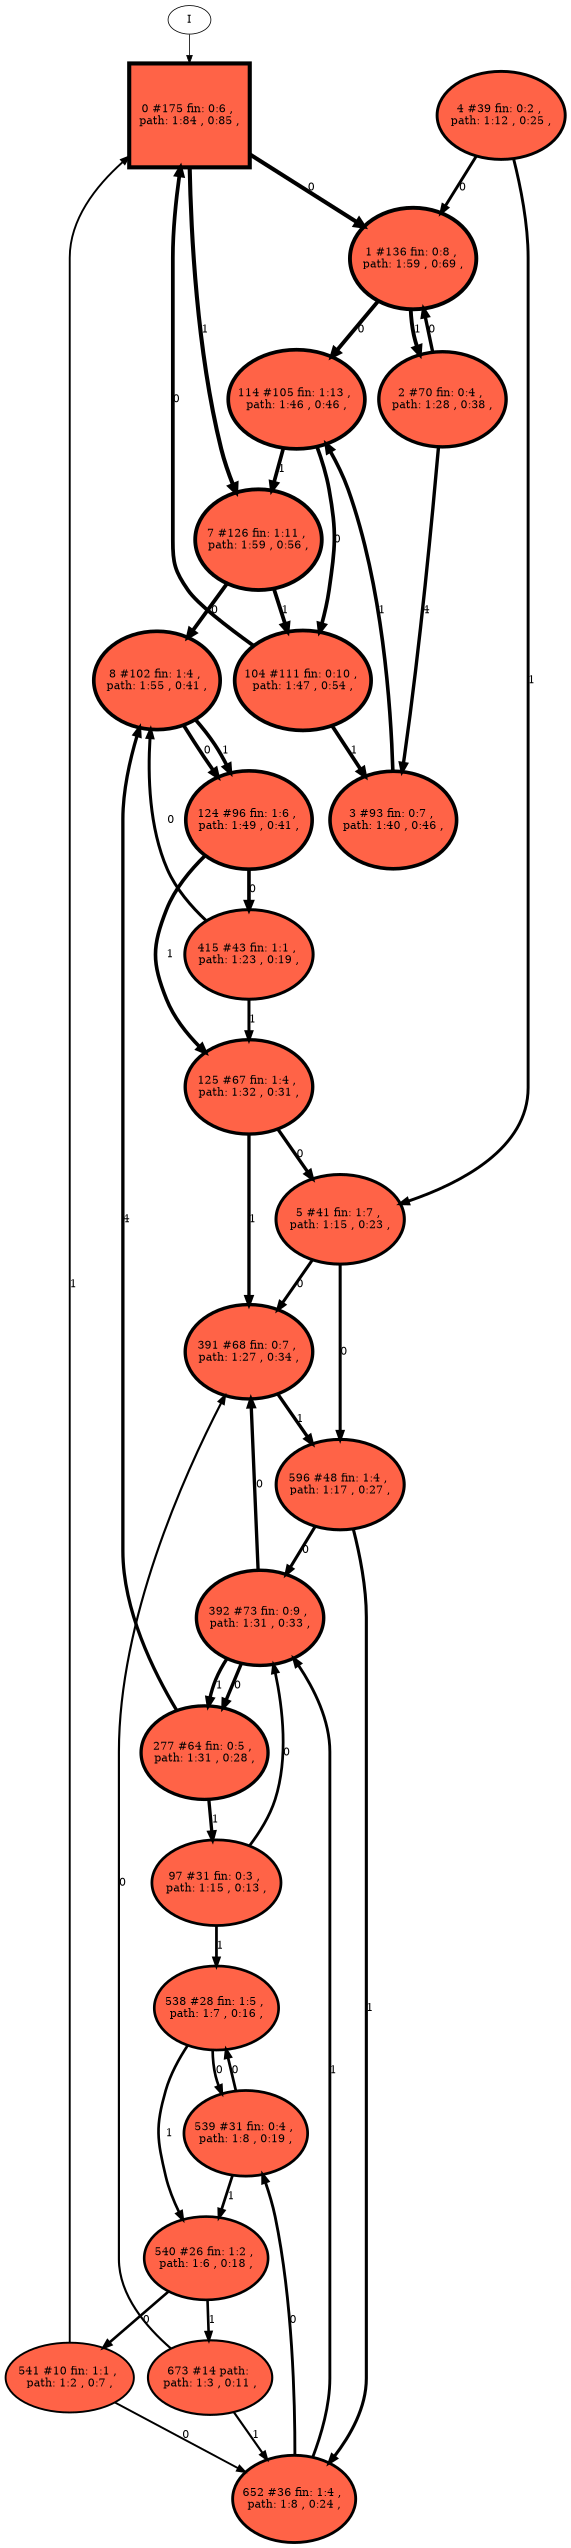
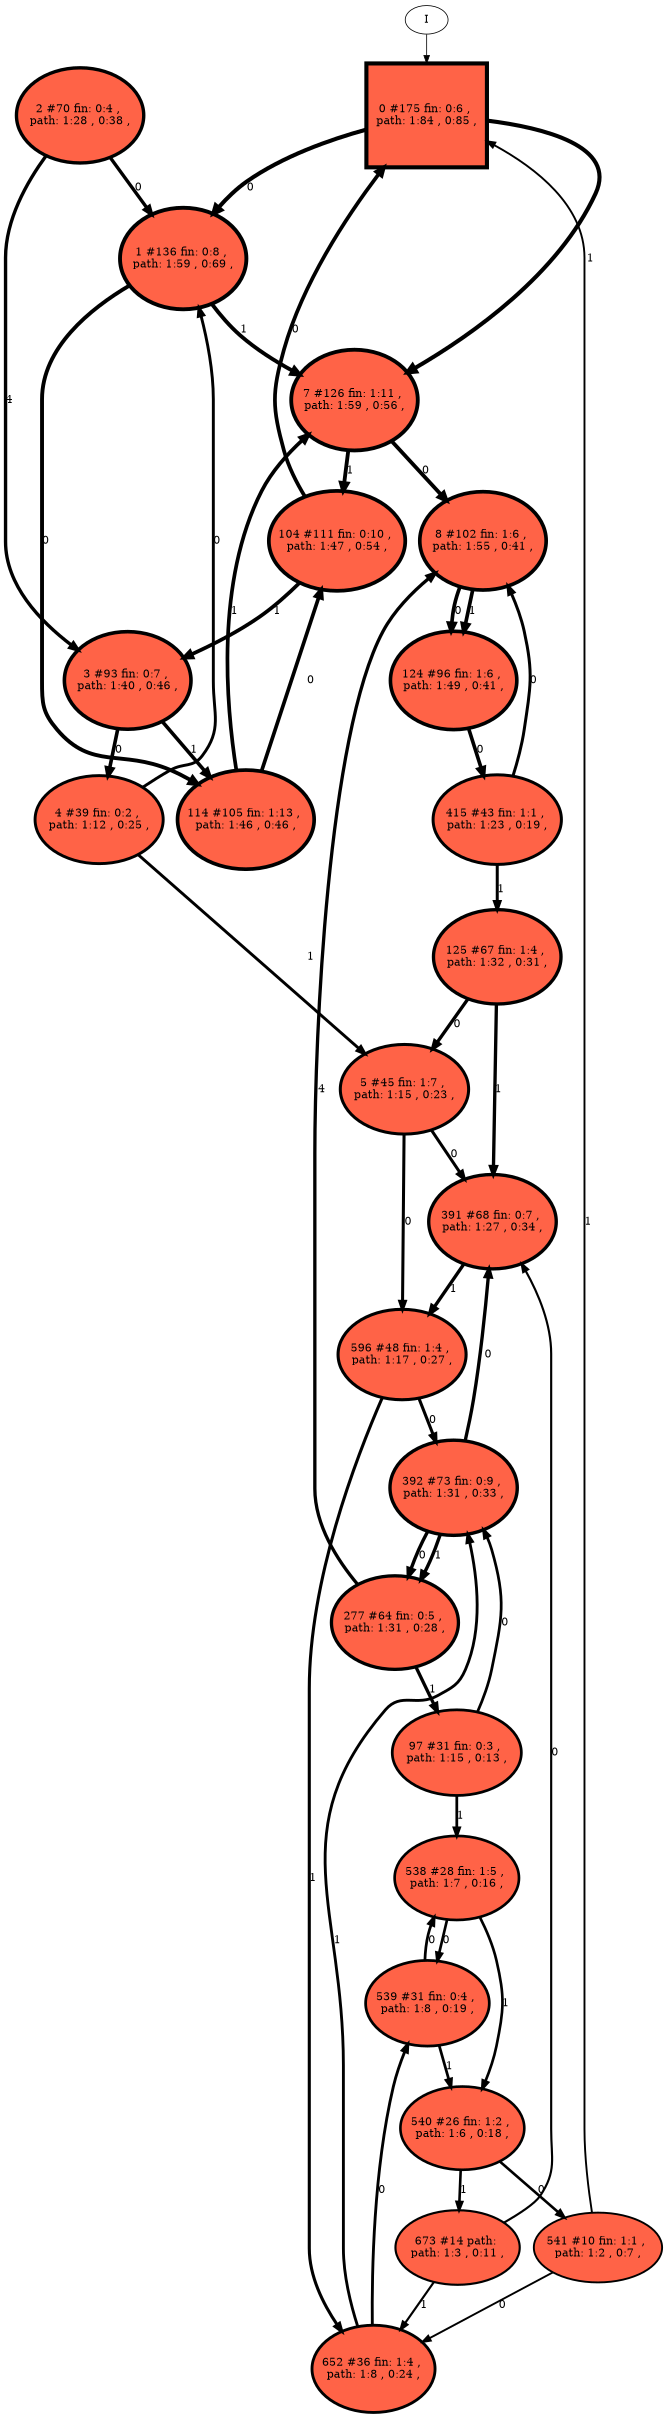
(413, 328) -> (248, 342)
(157, 680) -> (483, 541)
none -> (114, 749)
(156, 950) -> none
(340, 1219) -> (404, 1089)
